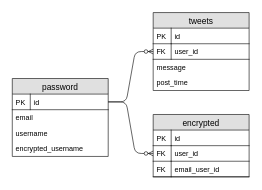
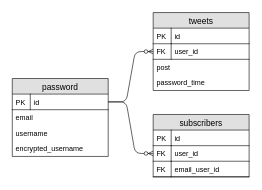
(171, 67) -> (165, 67)
(174, 83) -> (182, 83)
(201, 123) -> (201, 123)
